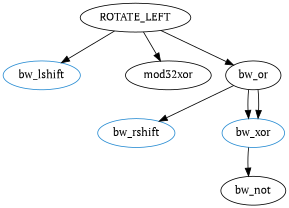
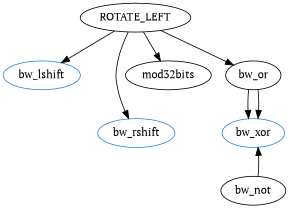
(168, 75) -> (168, 75)
(200, 102) -> (116, 71)
(248, 158) -> (259, 166)
